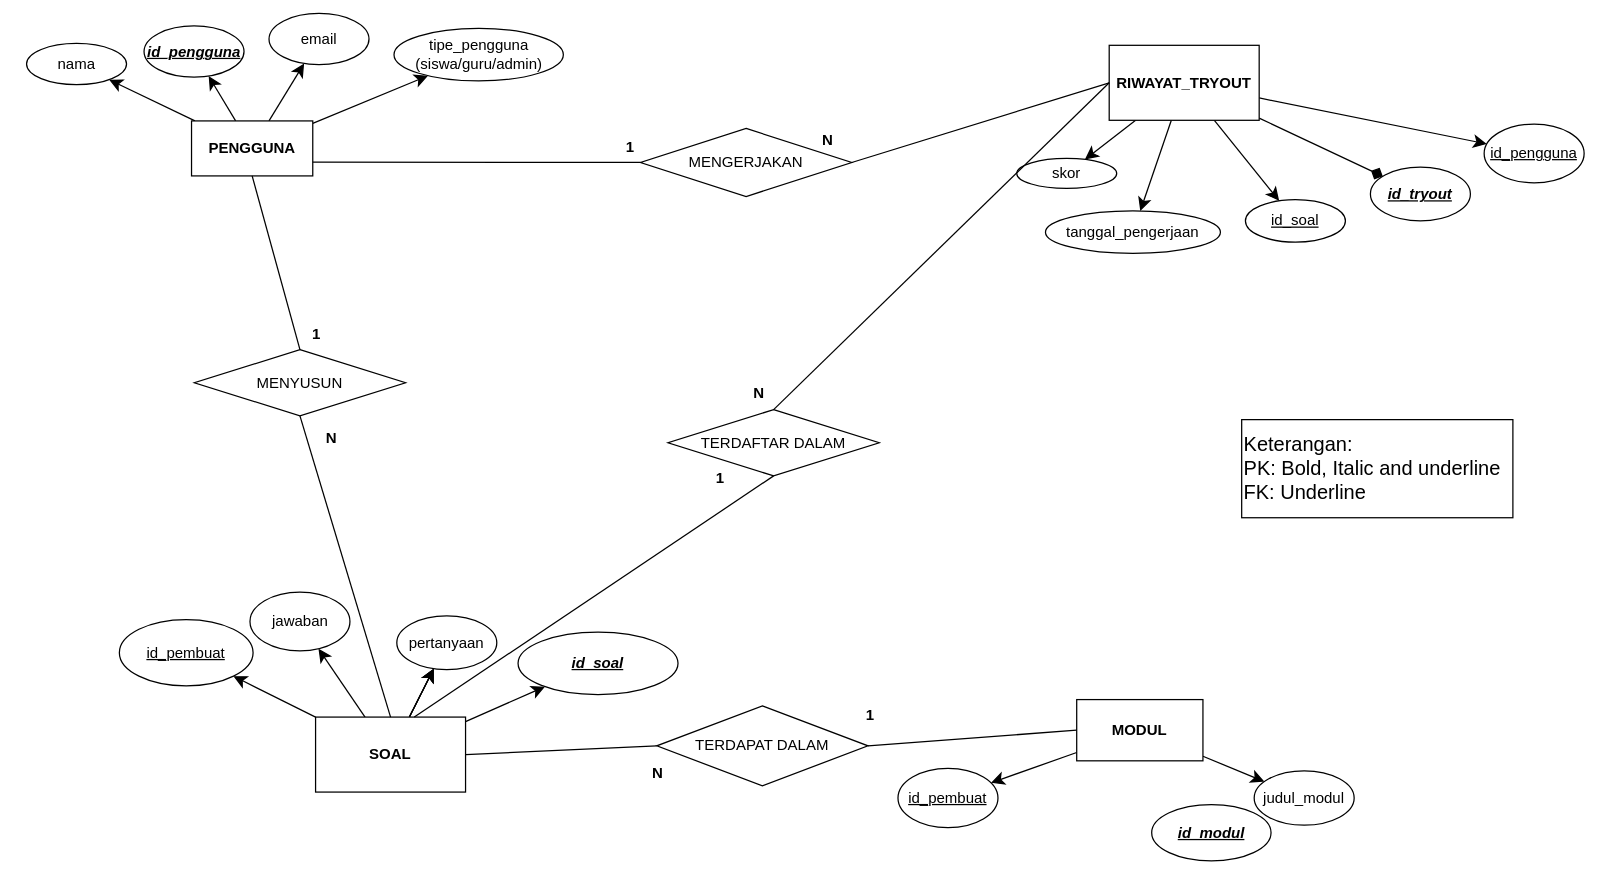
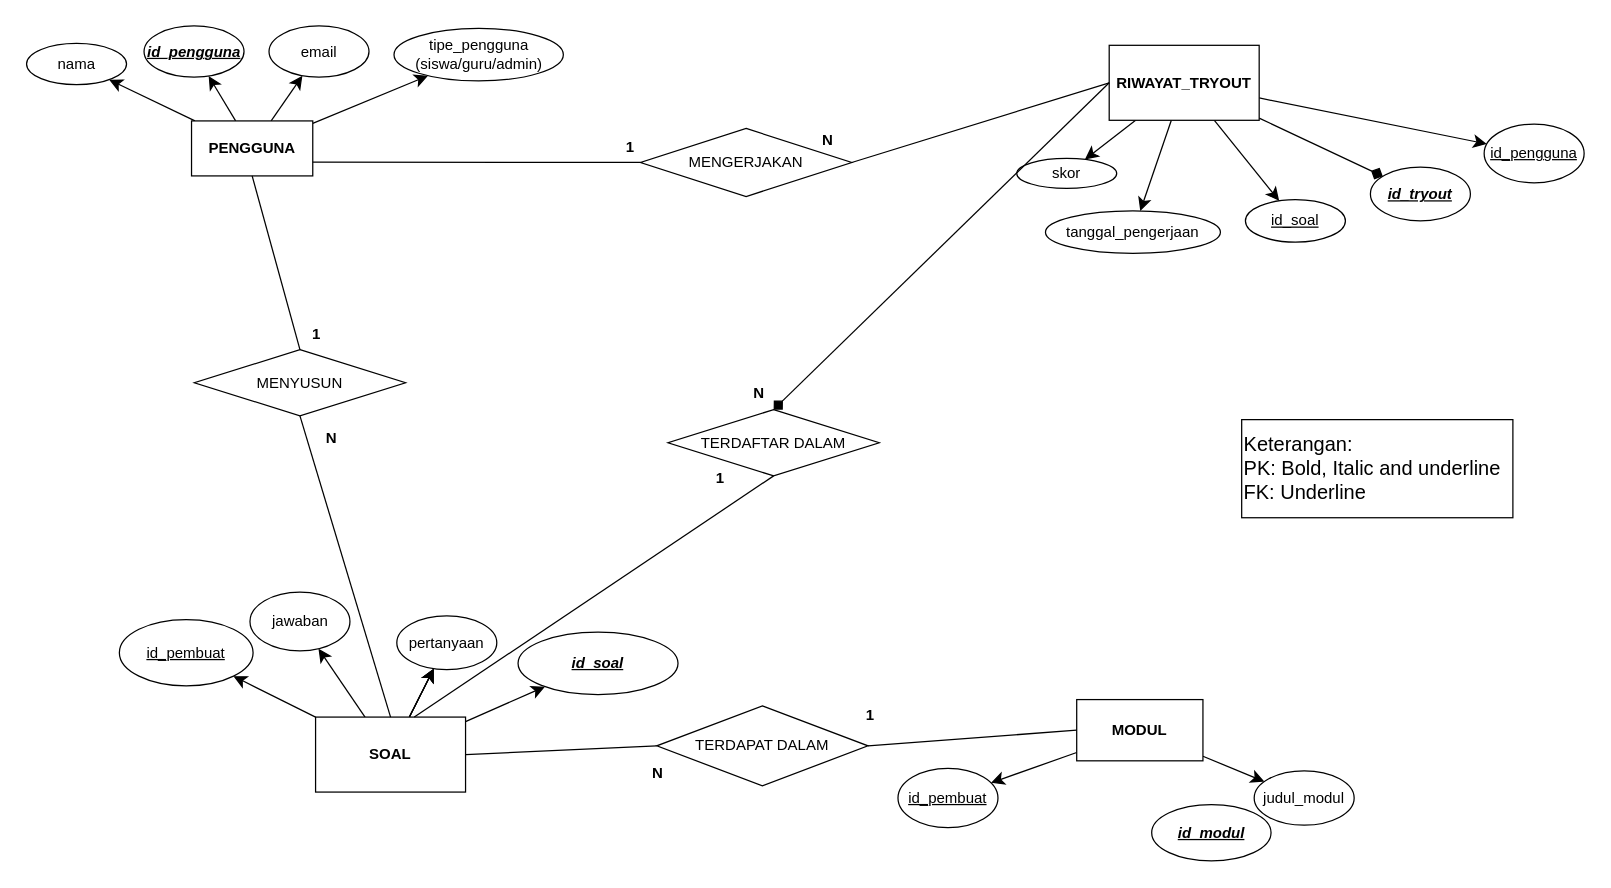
(319, 39) -> (319, 51)
(779, 404) -> (783, 400)
